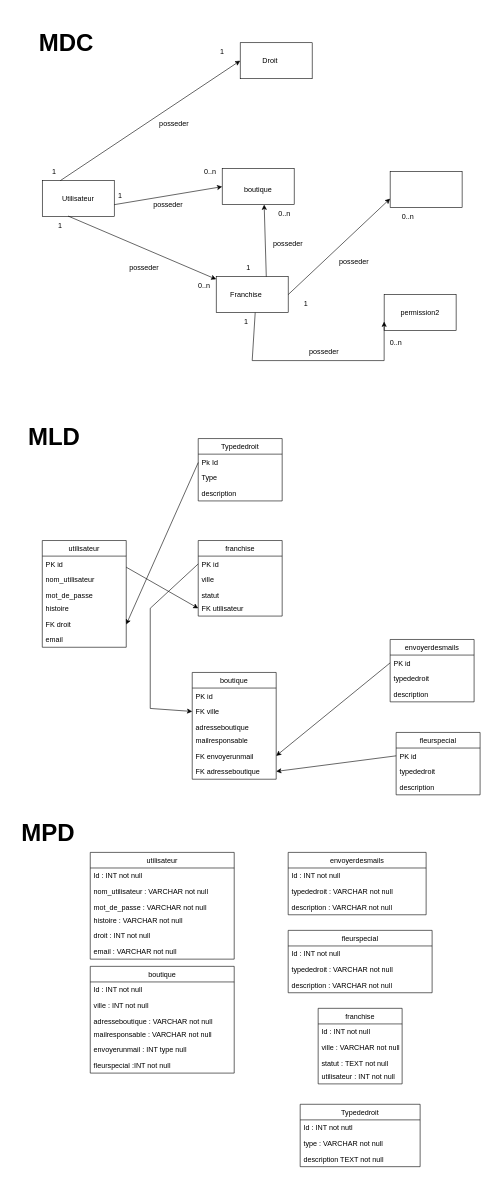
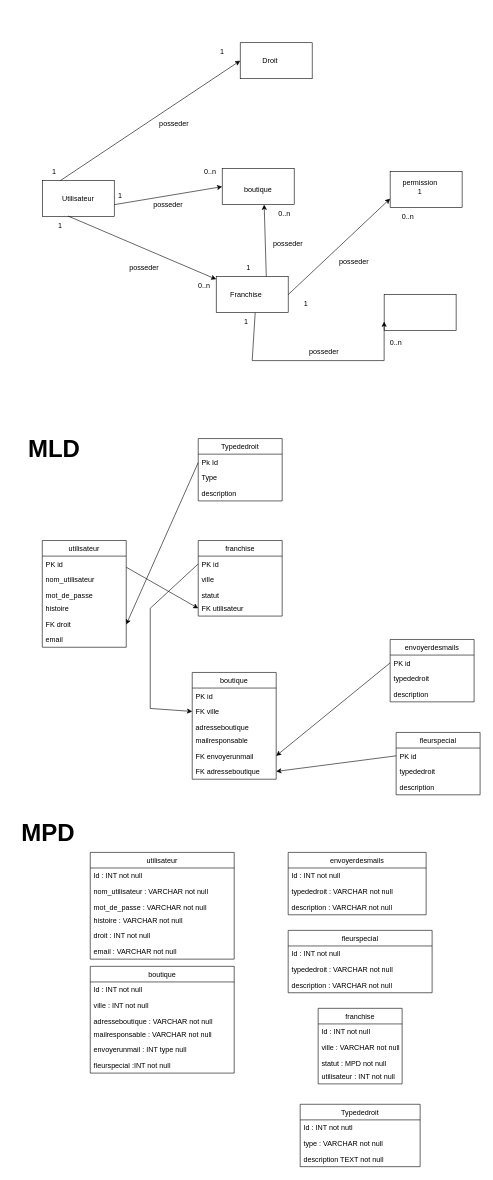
(66, 39) -> none
none -> (420, 186)
(420, 312) -> none
(54, 434) -> (54, 446)
(359, 1063) -> (357, 1063)
